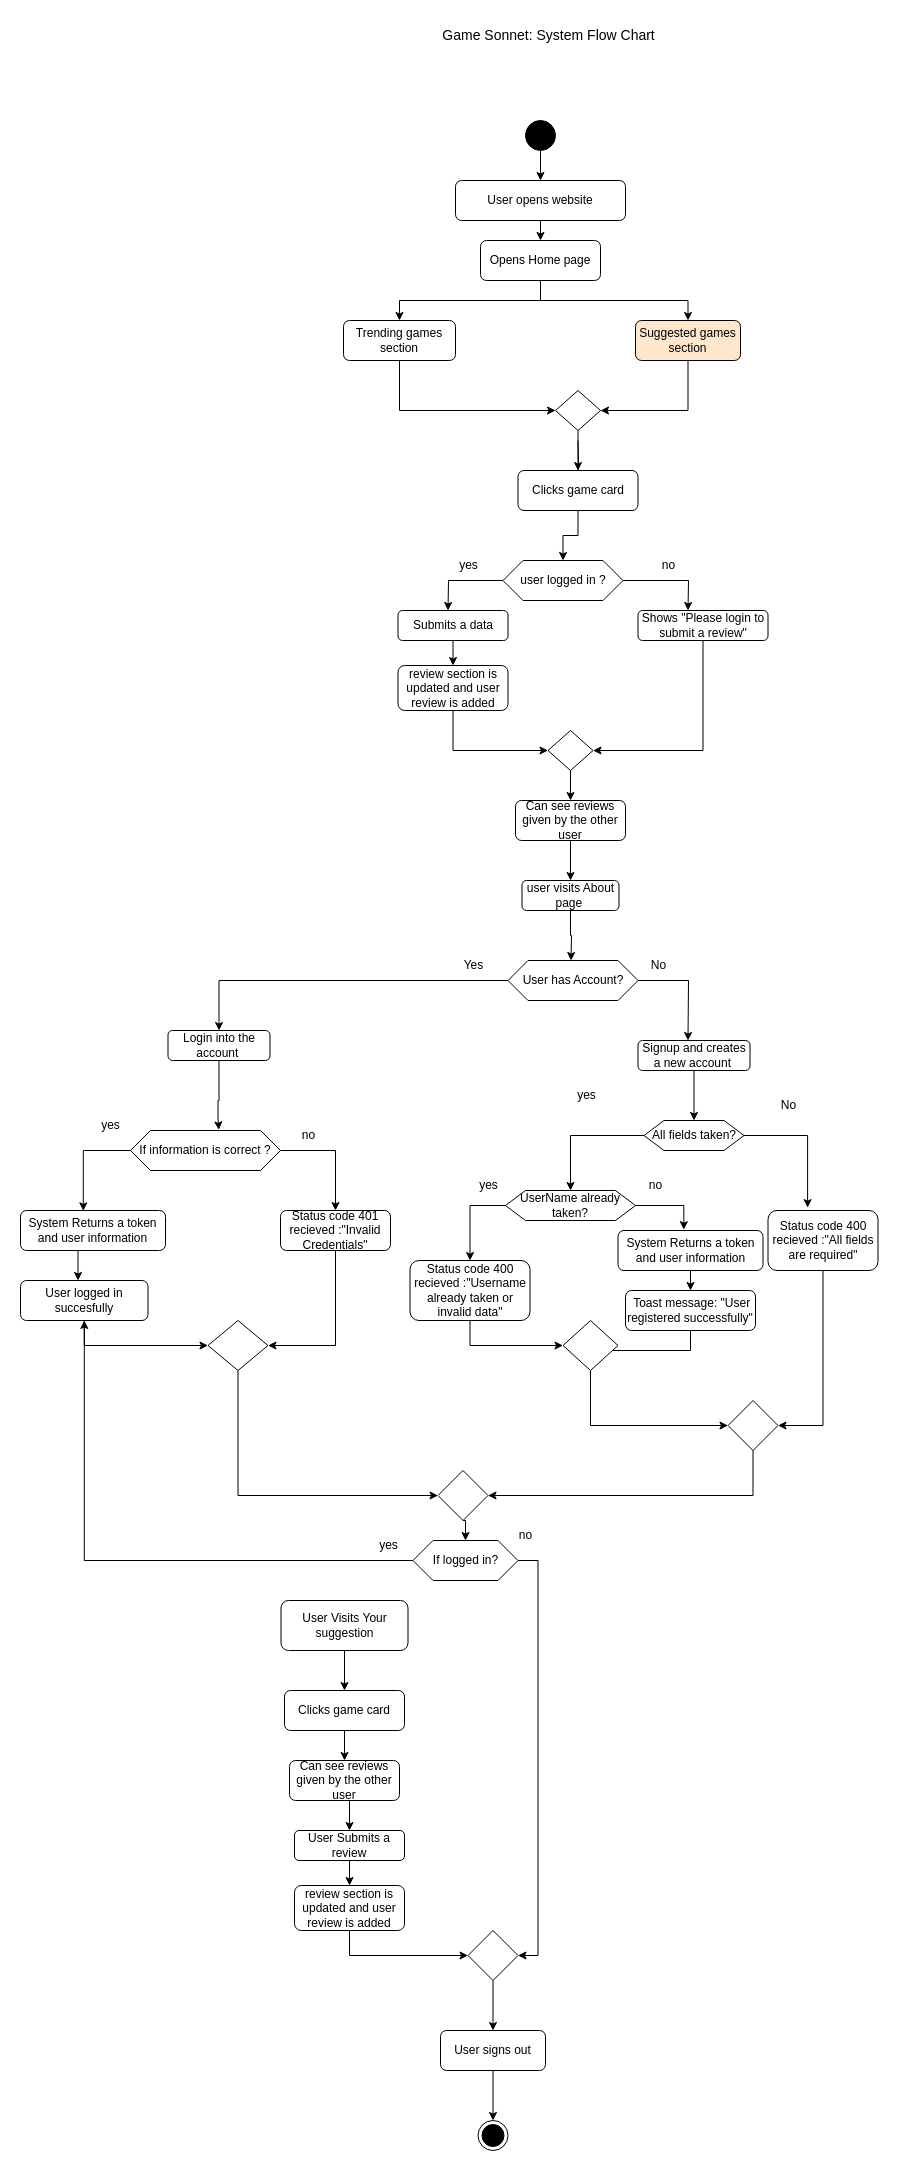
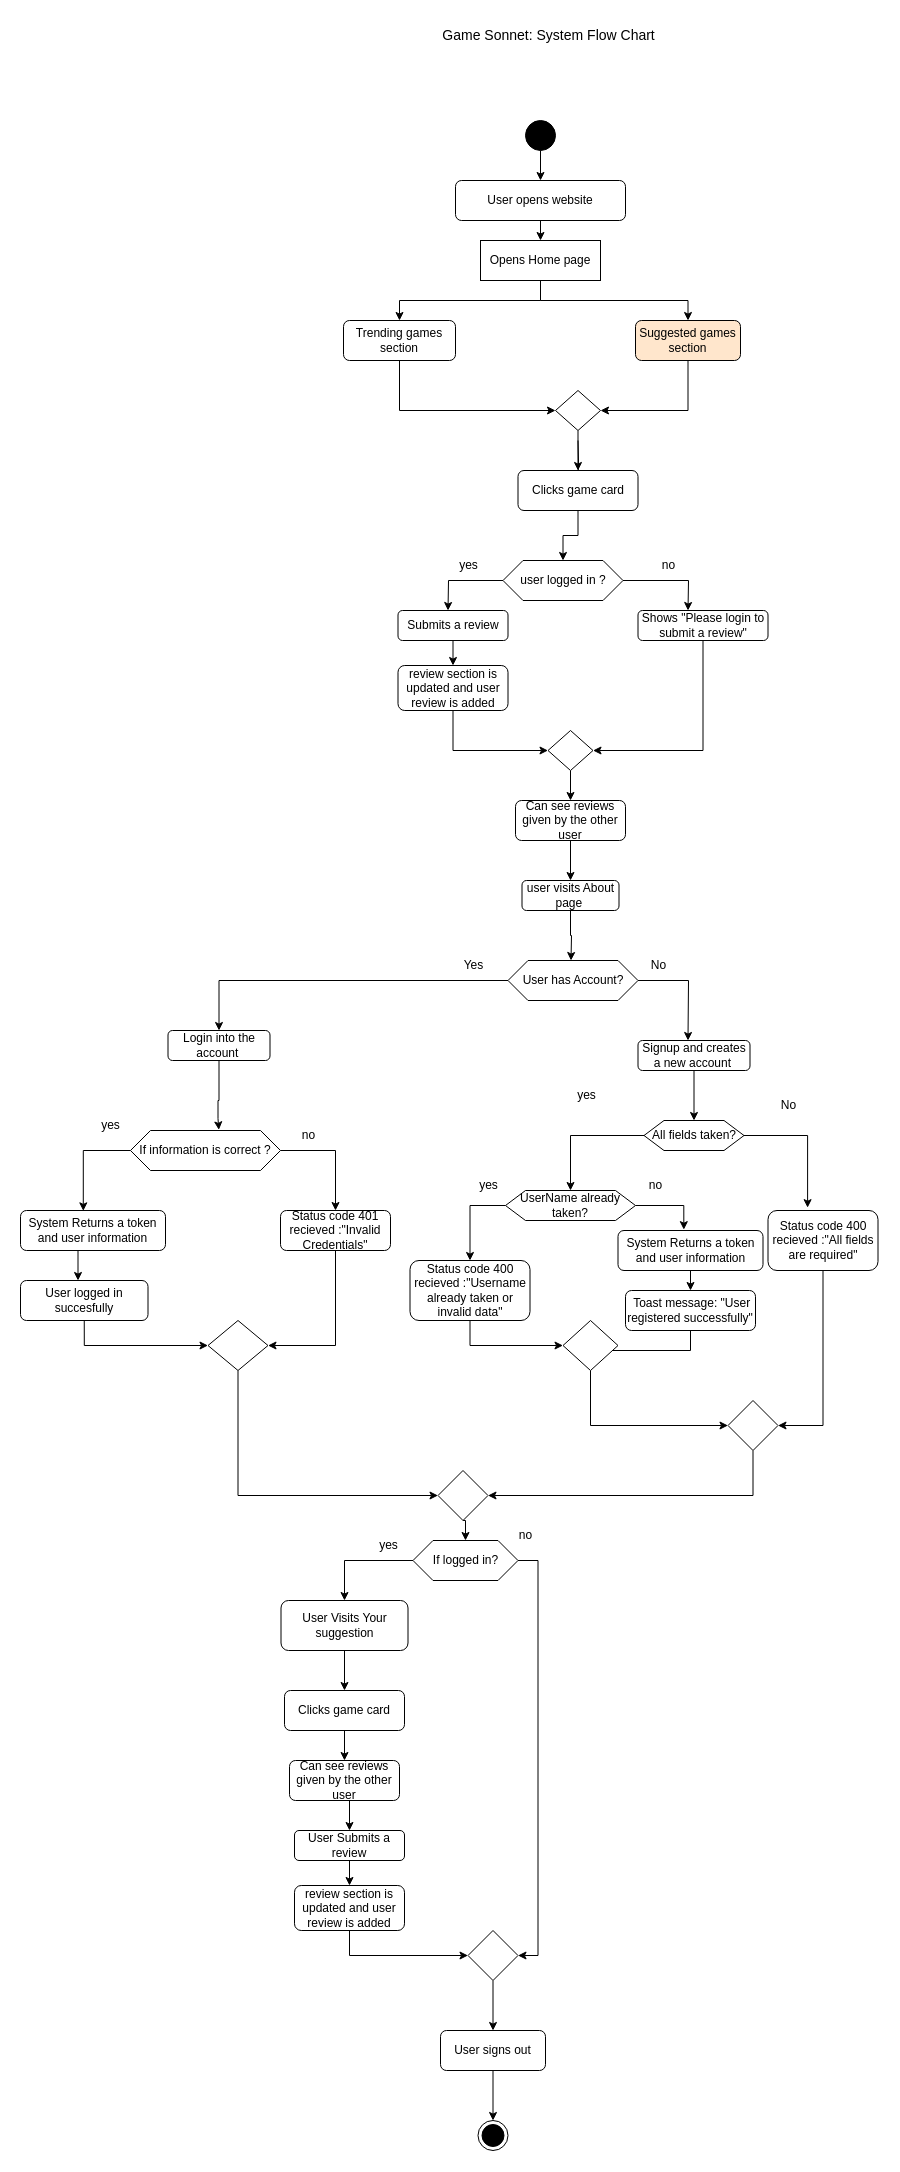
(541, 261) -> (541, 261)
(454, 626) -> (454, 626)
(108, 1561) -> (345, 1577)
